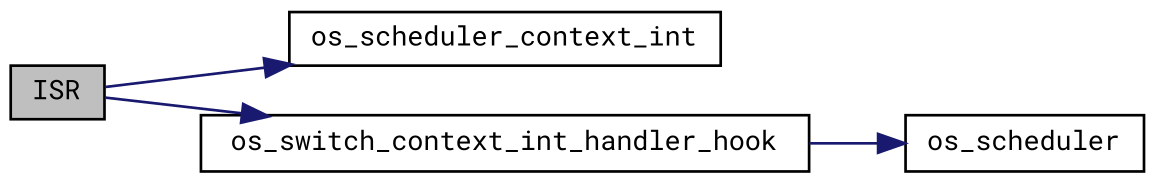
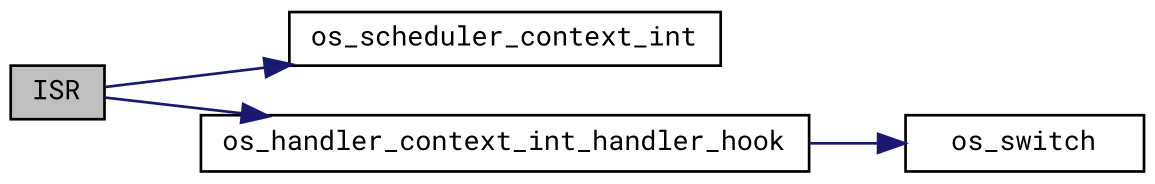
(505, 143) -> (505, 143)
(1025, 143) -> (1025, 143)
